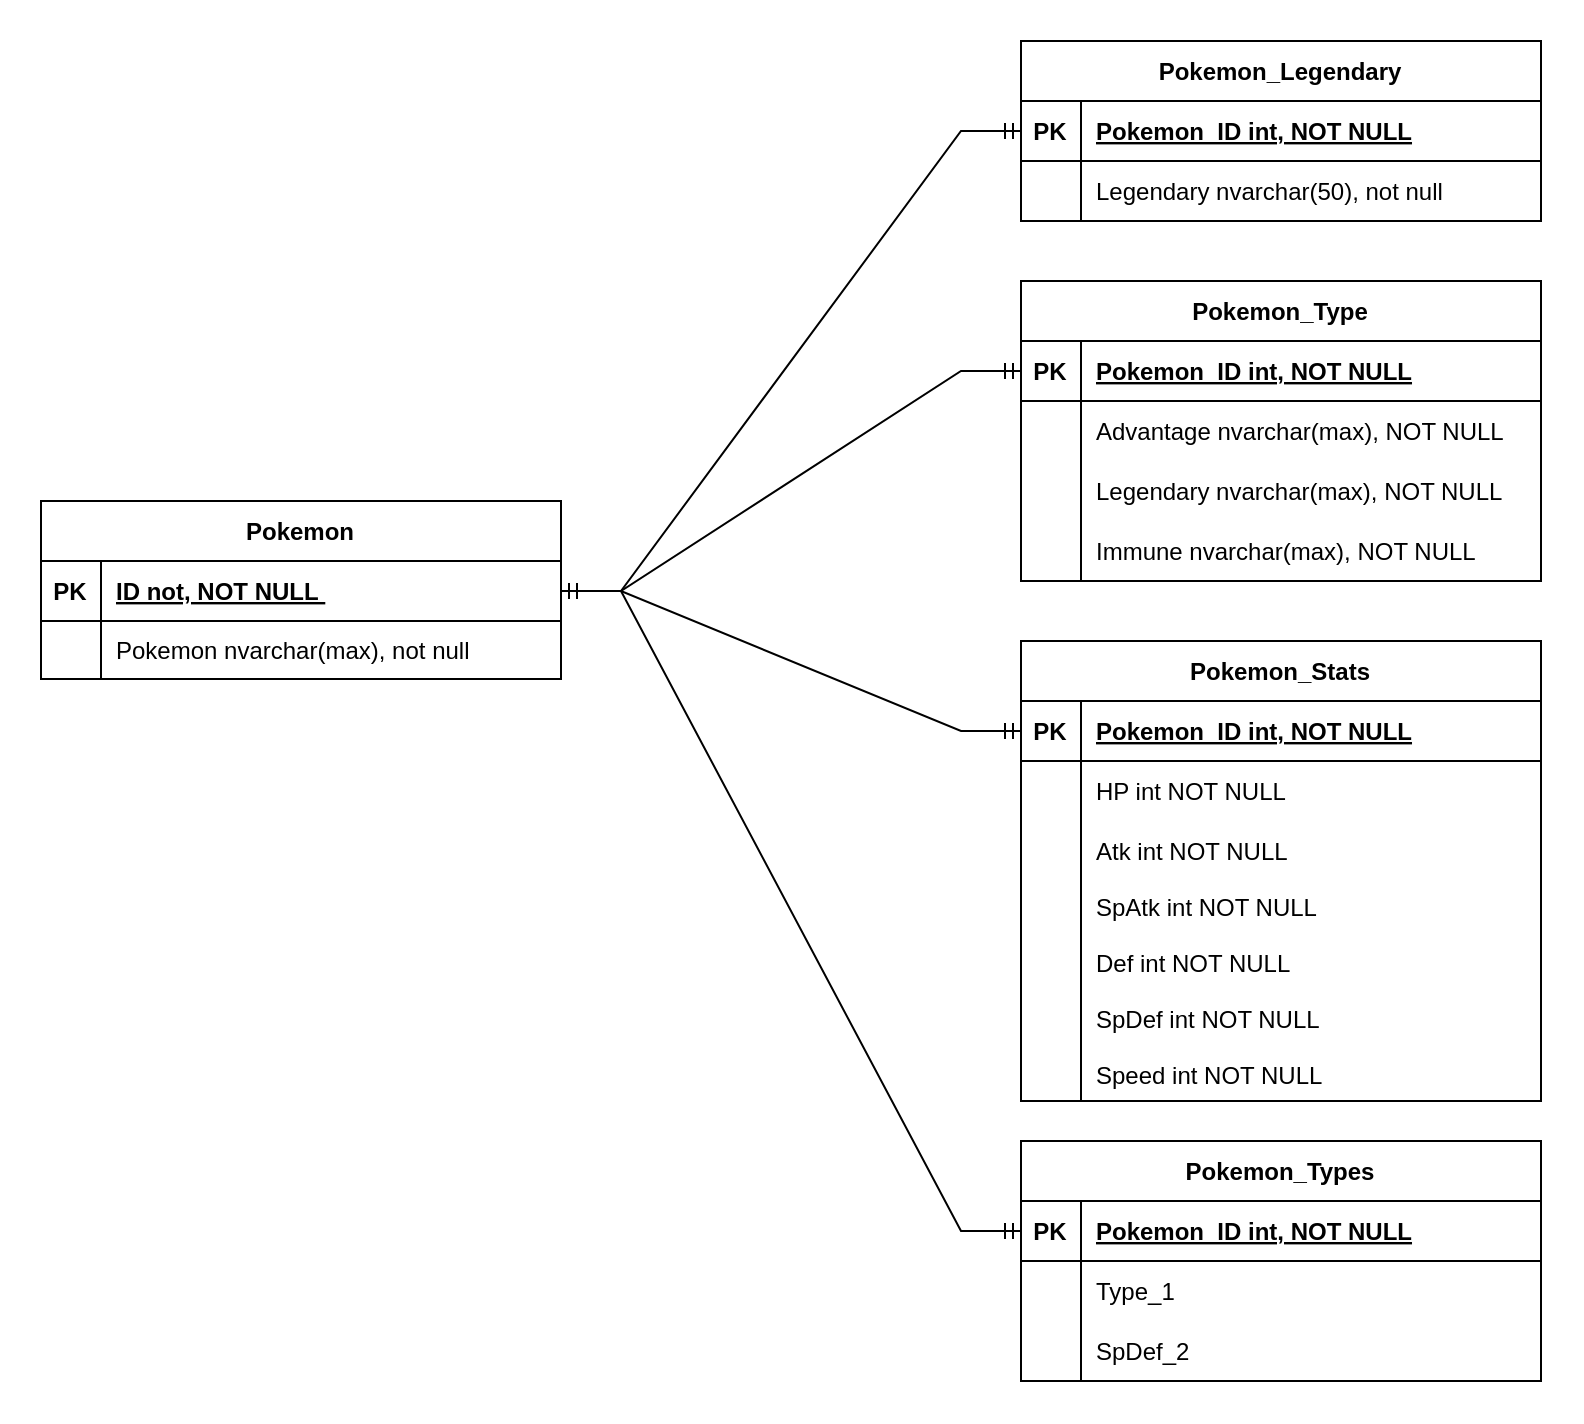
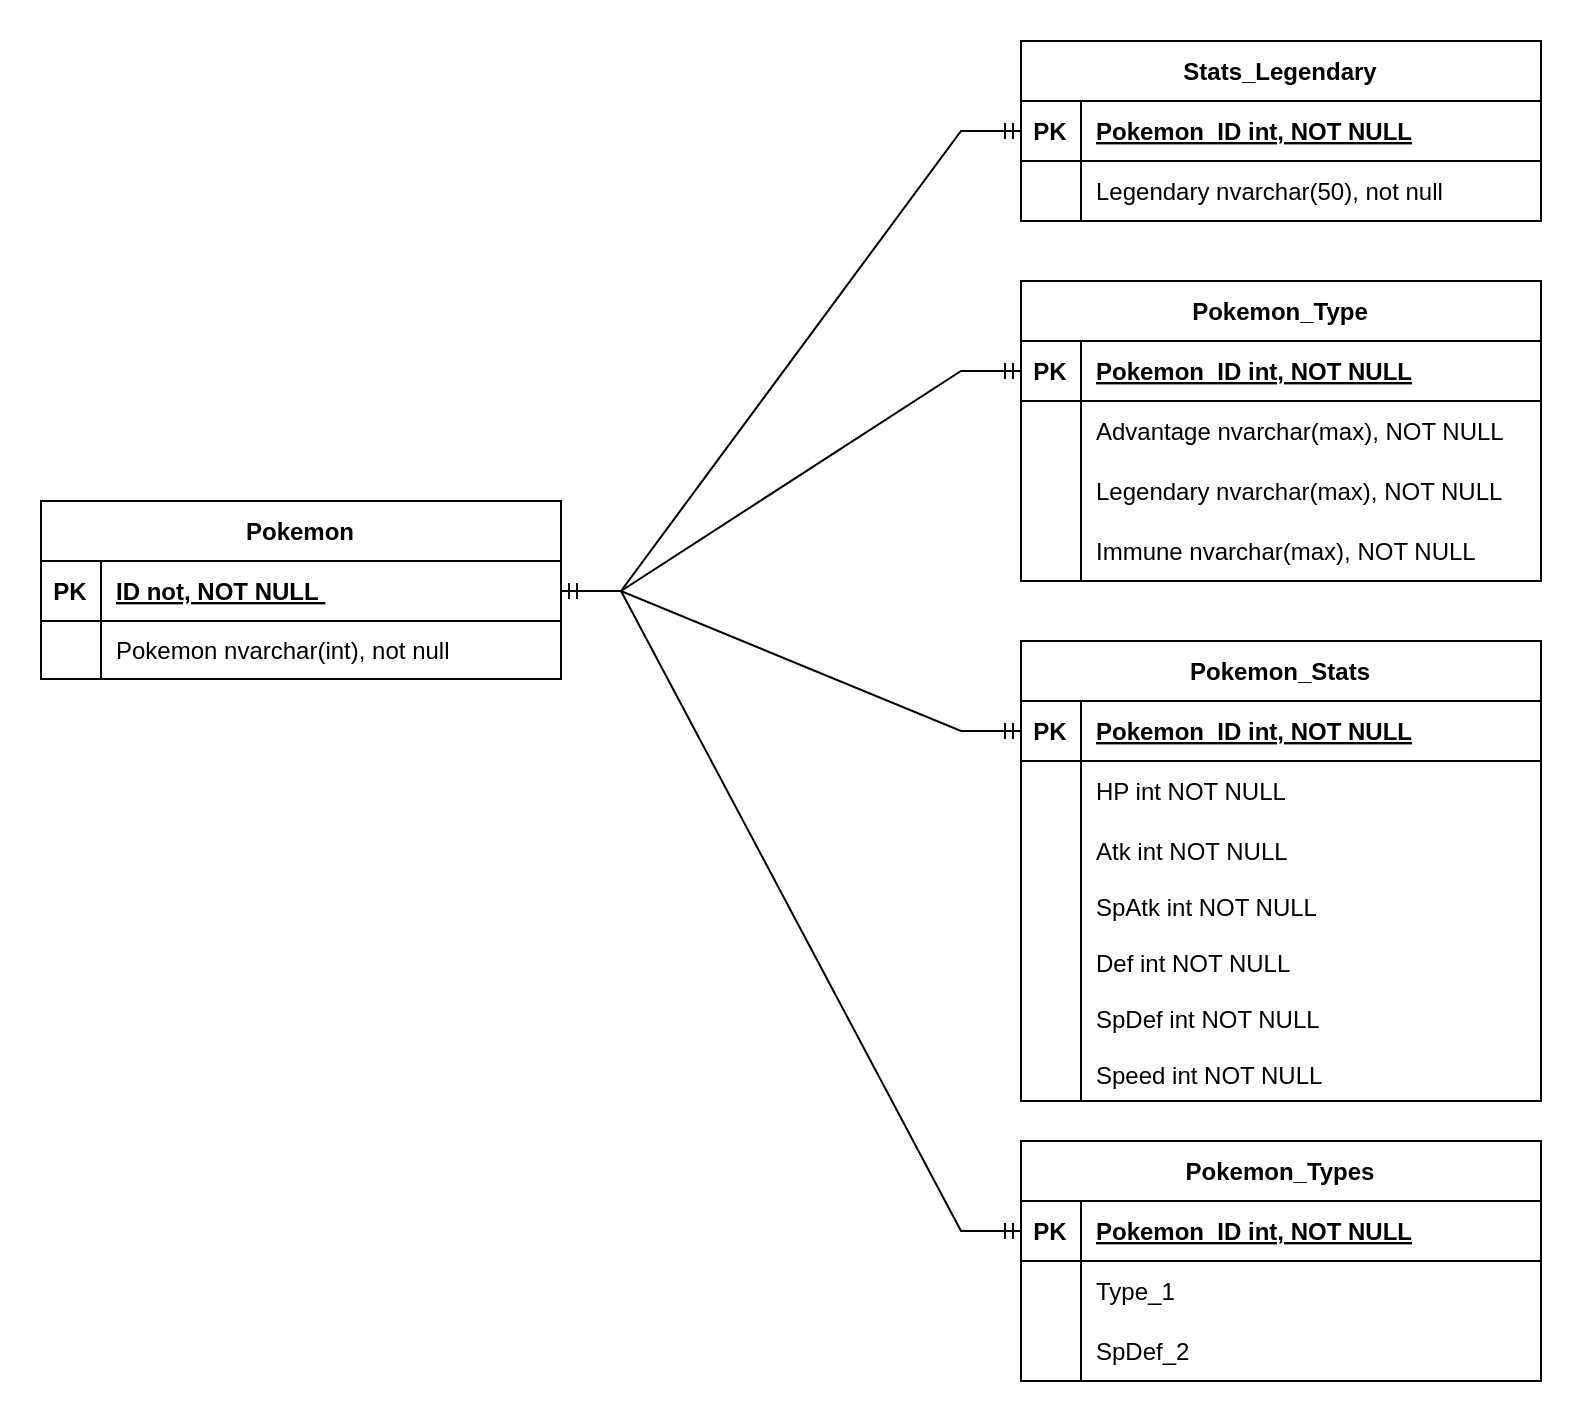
(1280, 72) -> (1280, 72)
(306, 651) -> (302, 651)
